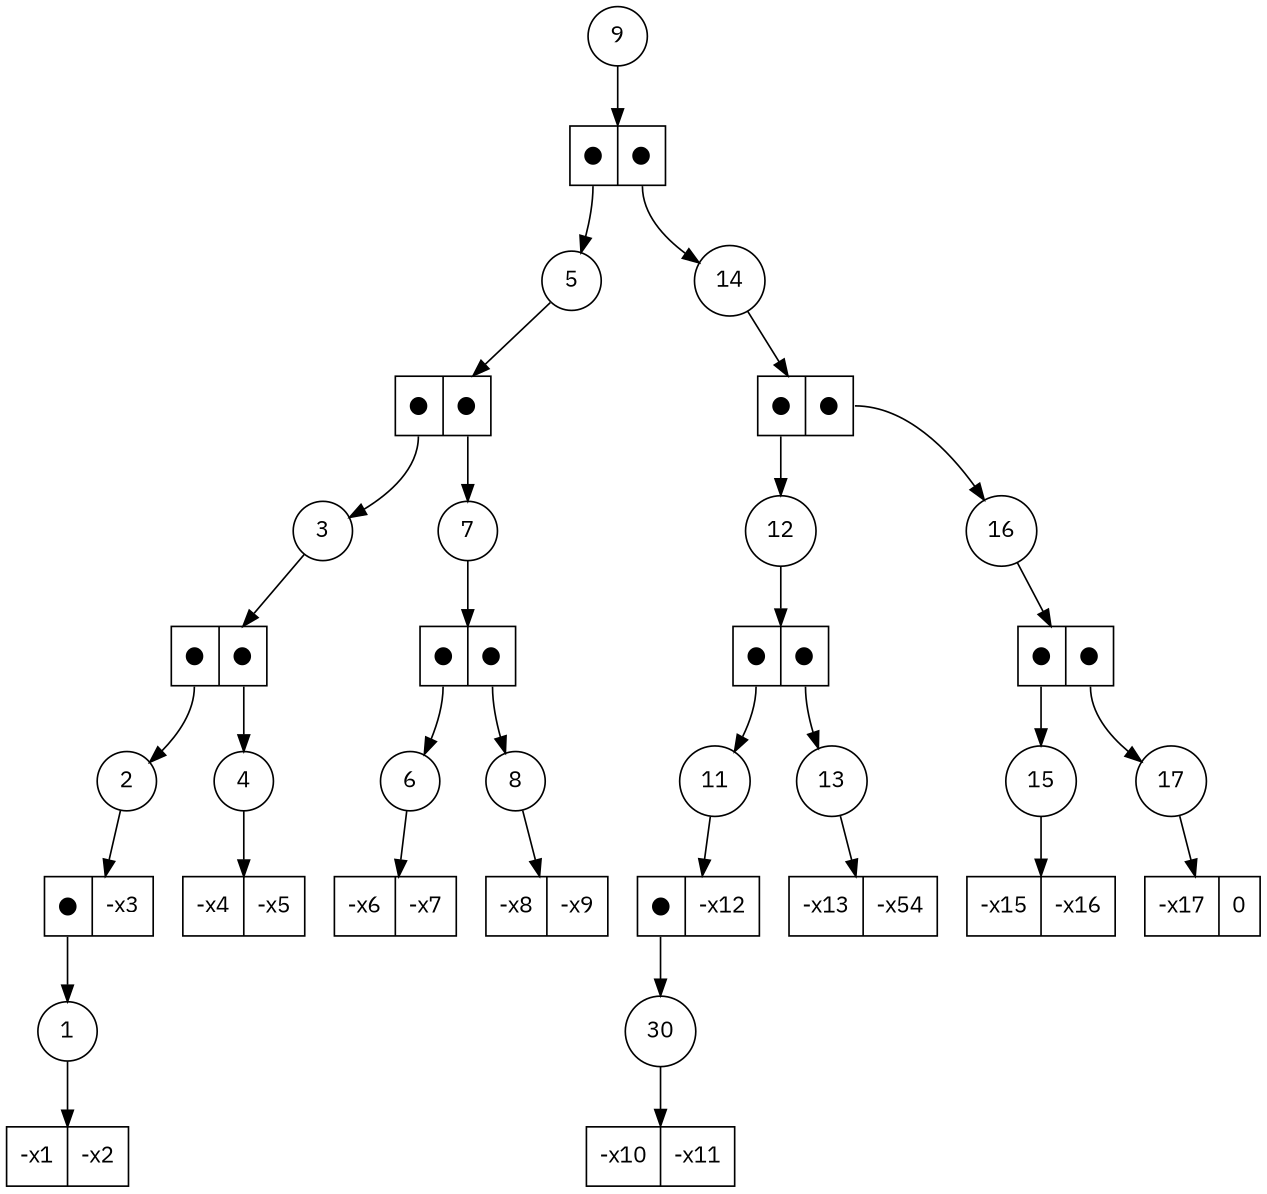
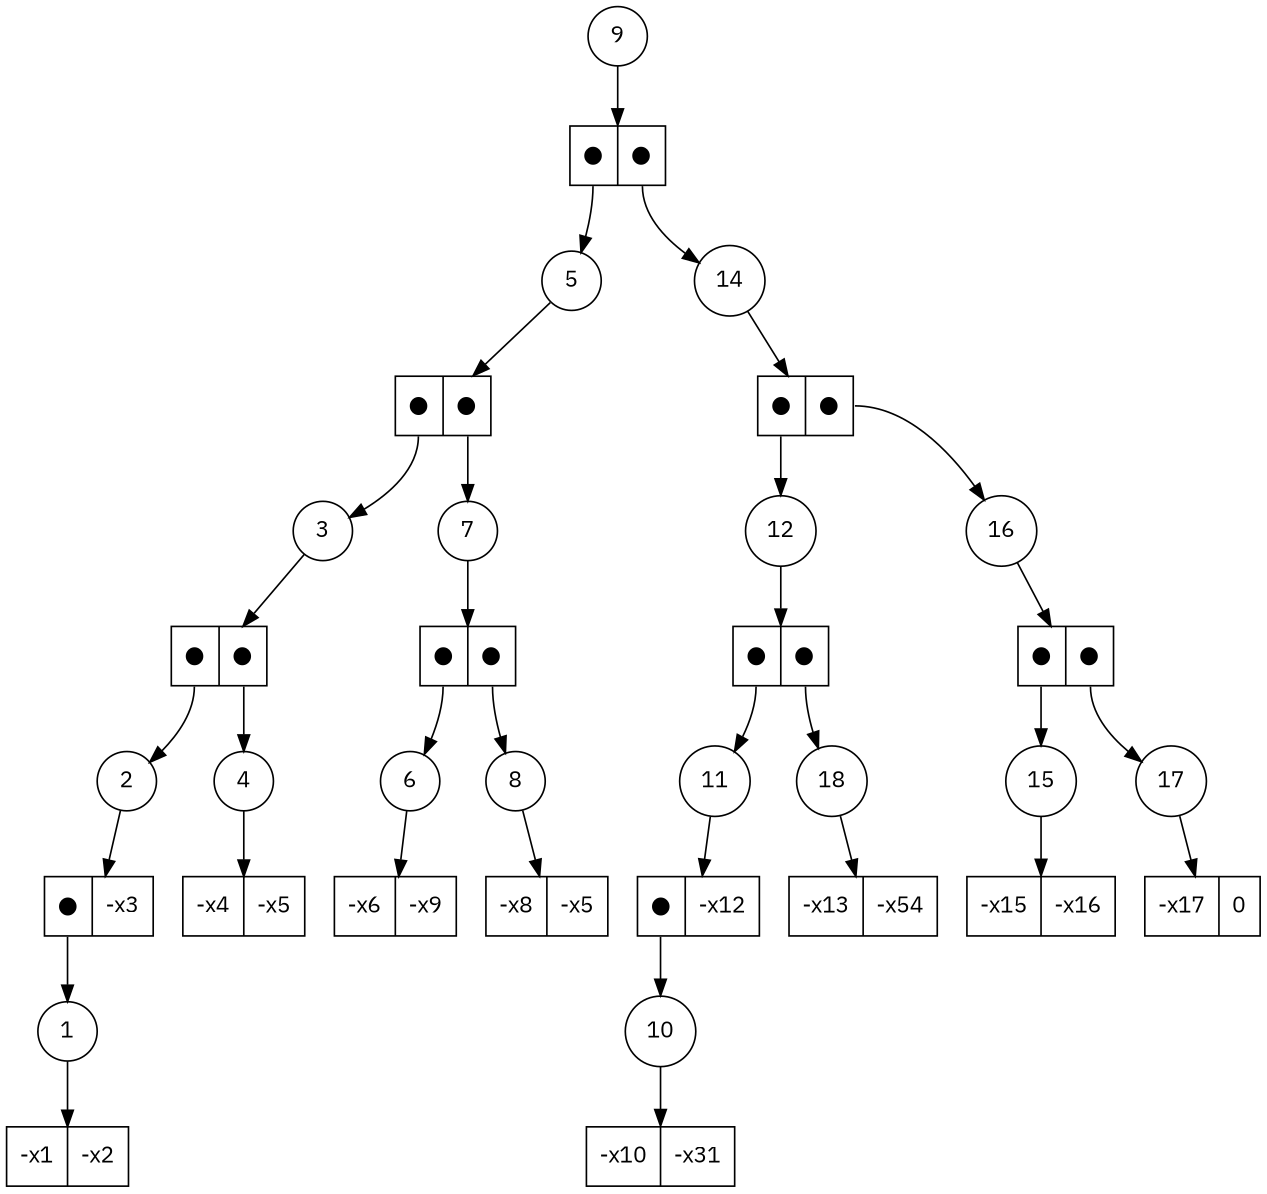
(832, 781) -> (832, 781)
(426, 905) -> (426, 905)
(577, 905) -> (577, 905)
(661, 1031) -> (661, 1031)
(698, 1156) -> (698, 1156)
